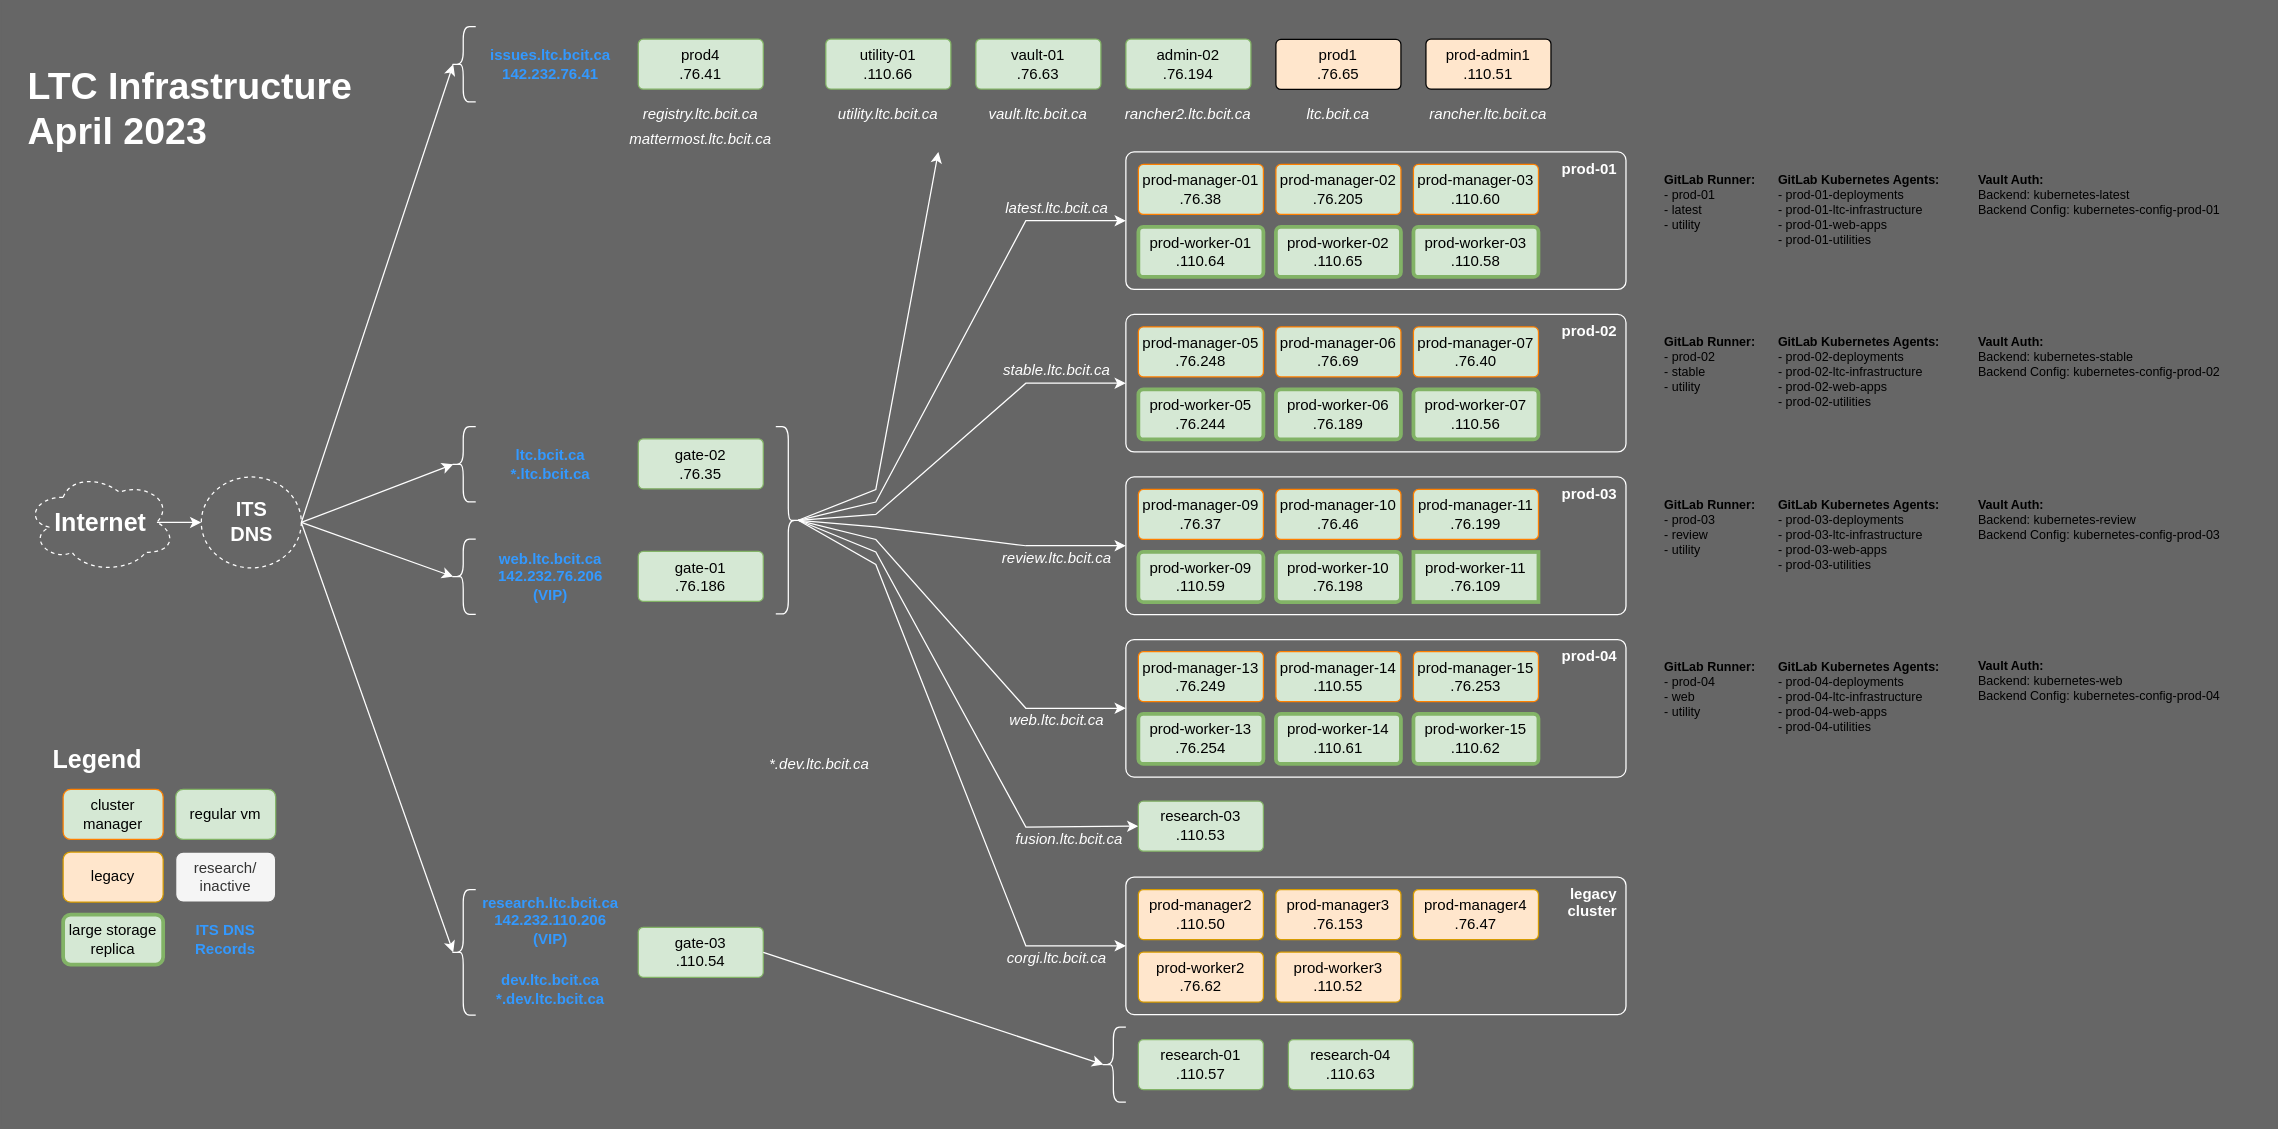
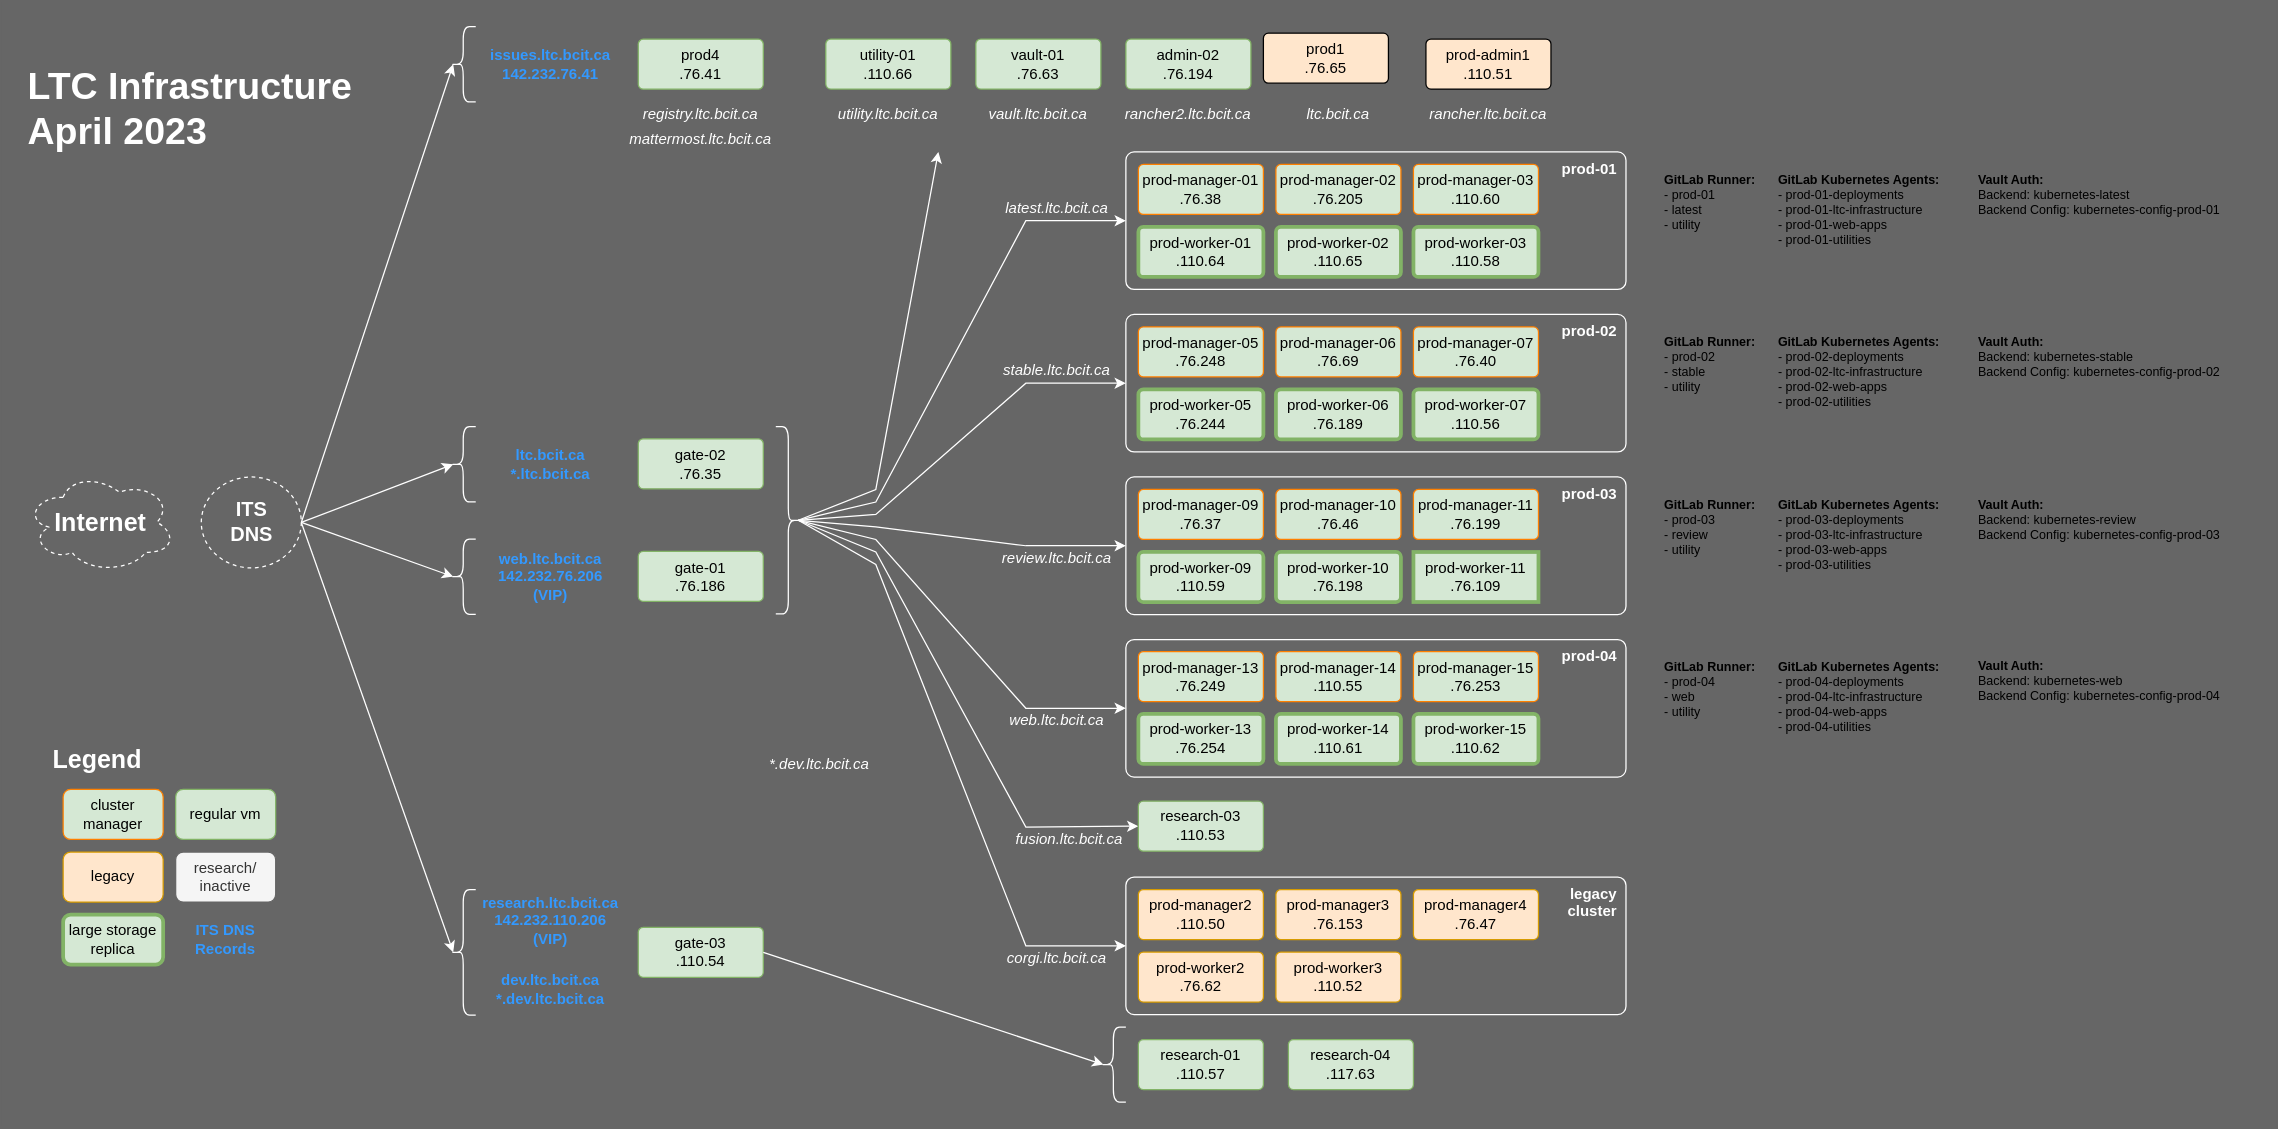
(1338, 64) -> (1326, 58)
(177, 522) -> none
(1351, 1064) -> (1351, 1064)
